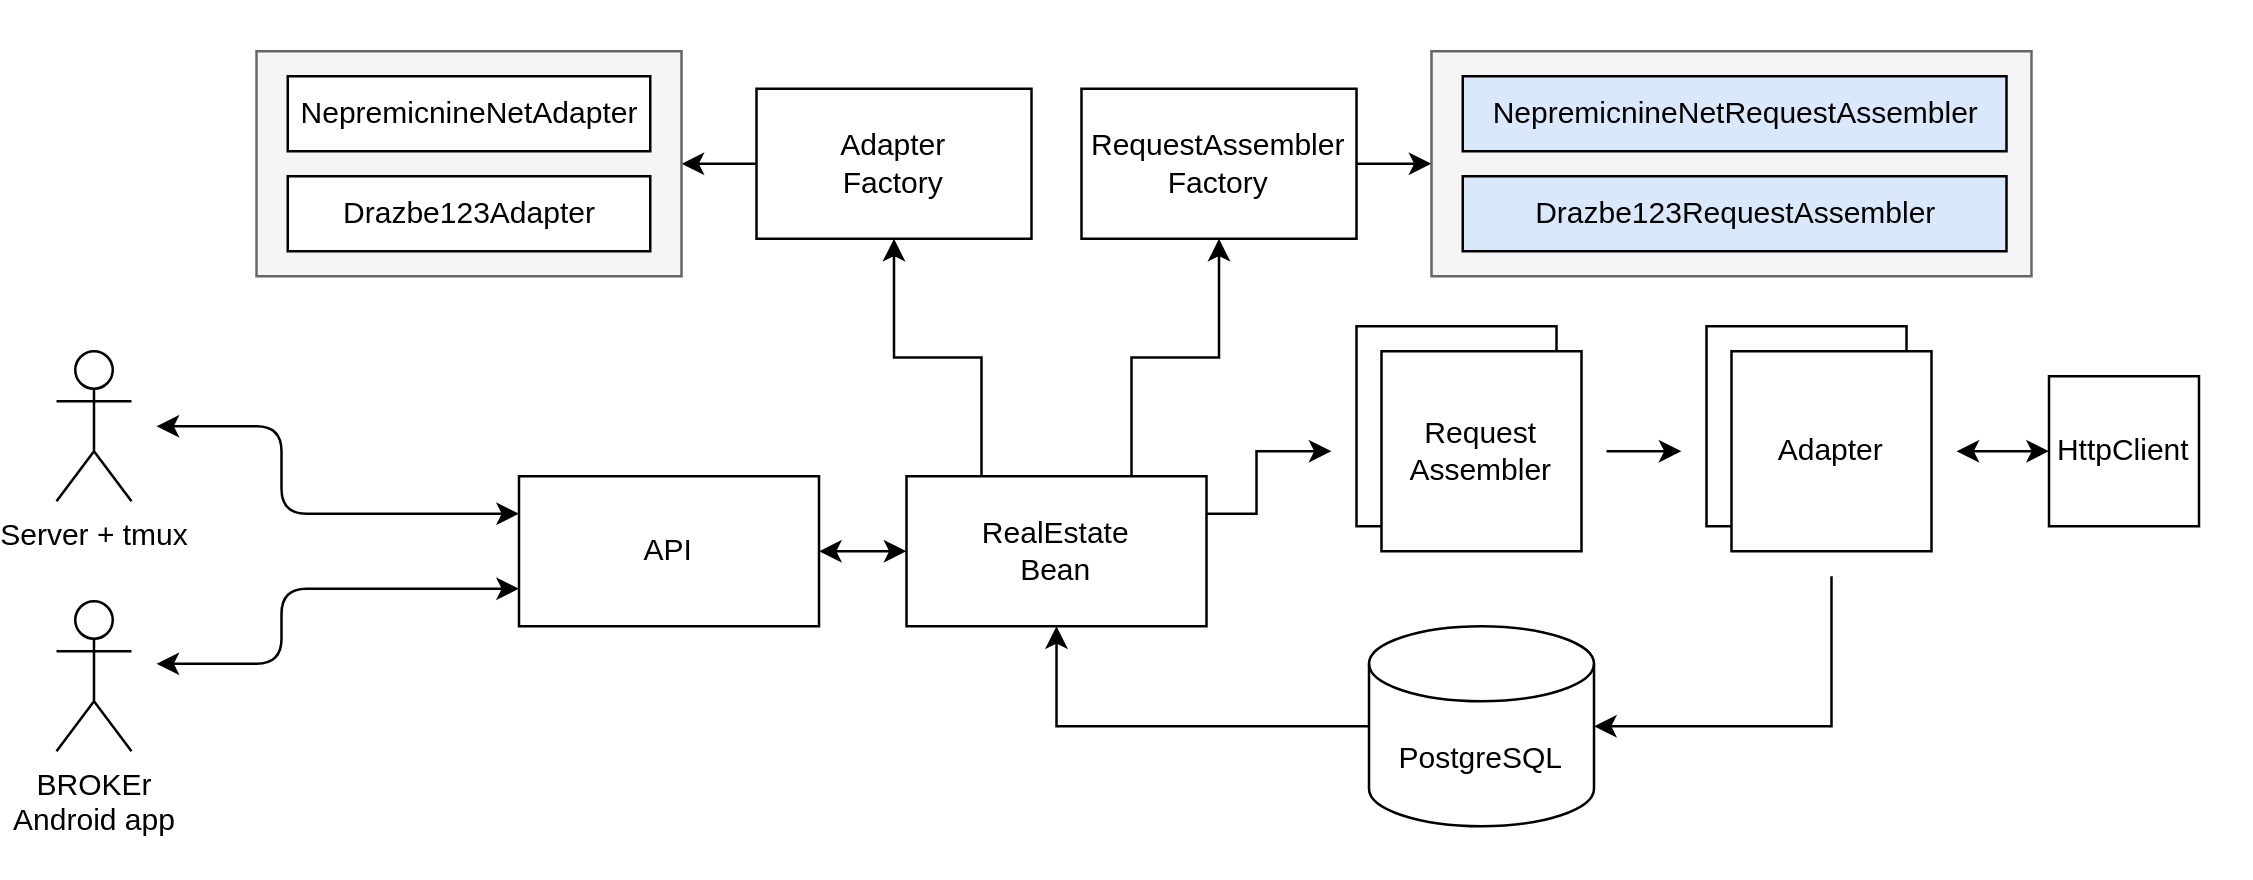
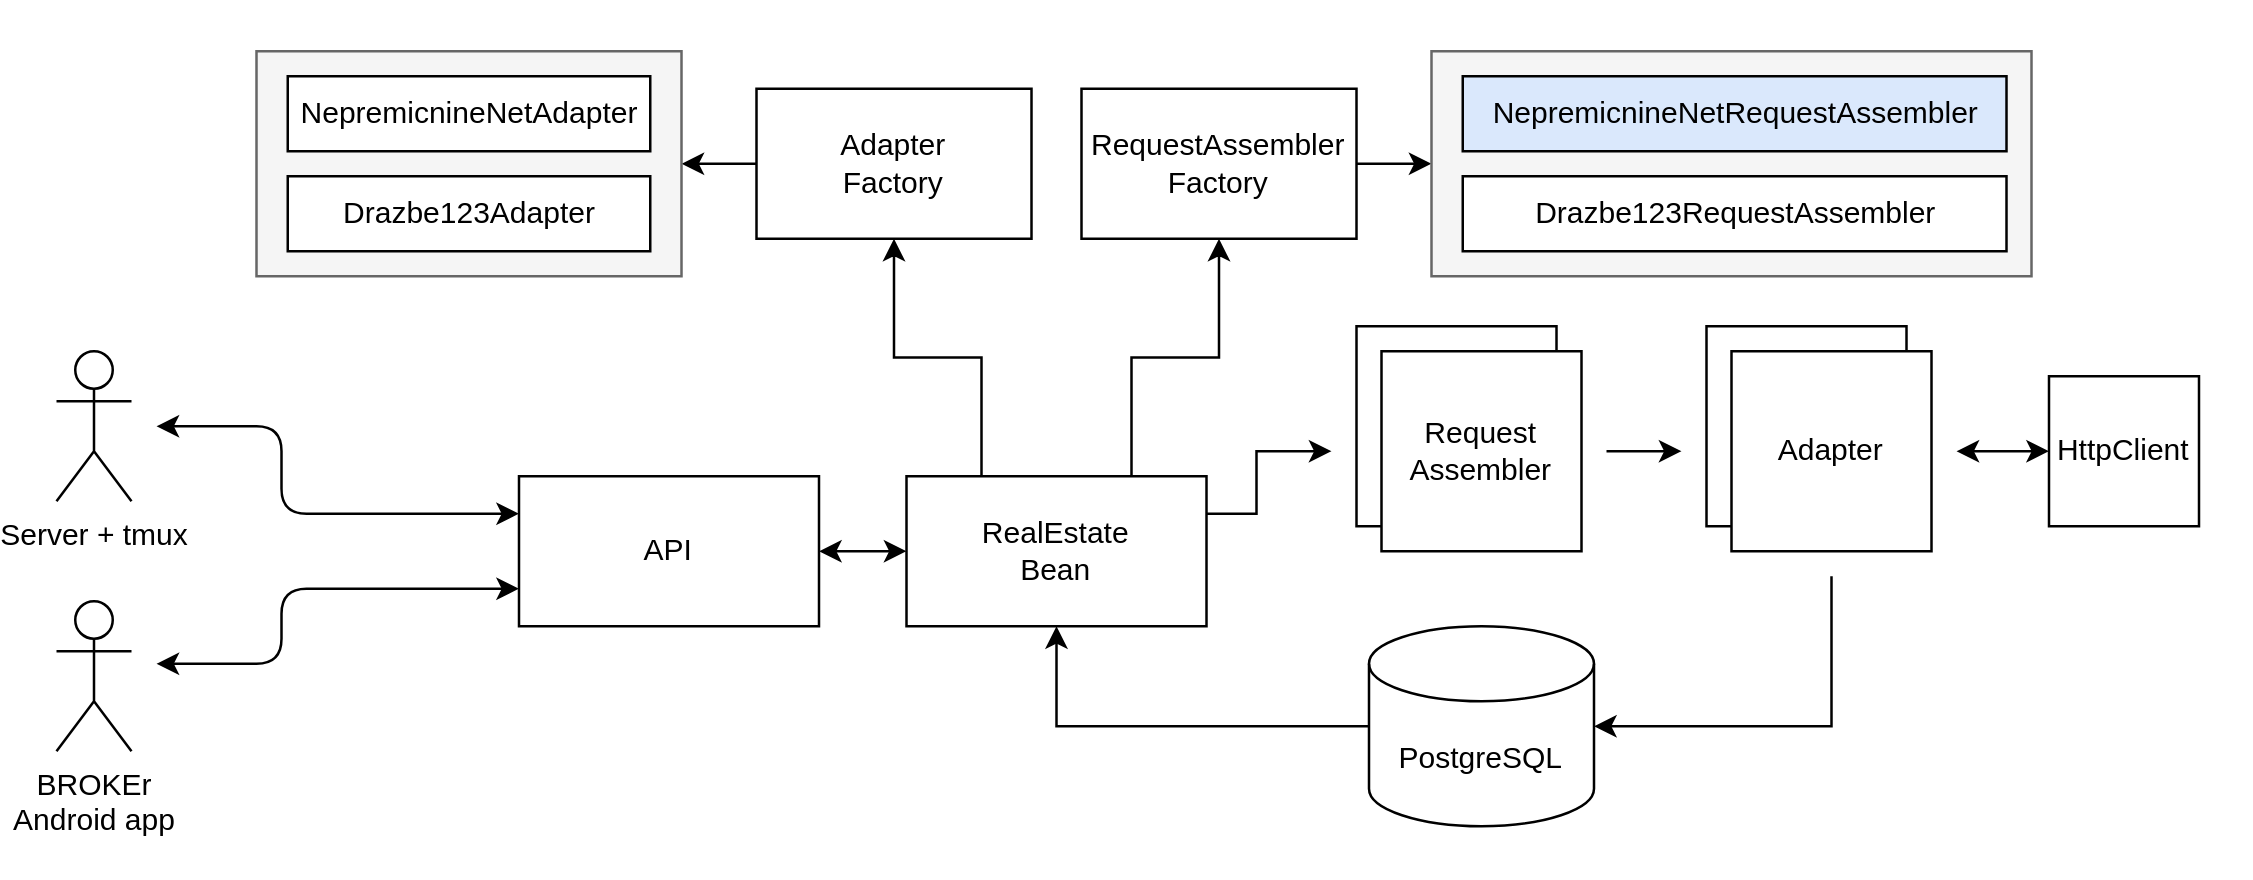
(1734, 214) -> (1734, 214)
